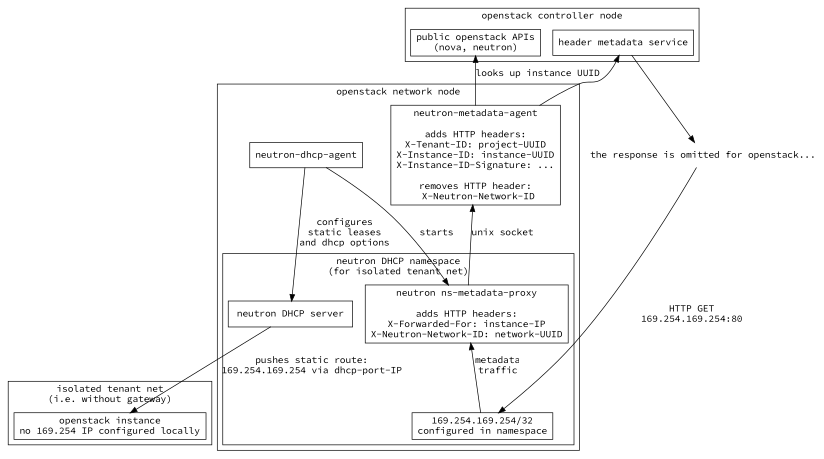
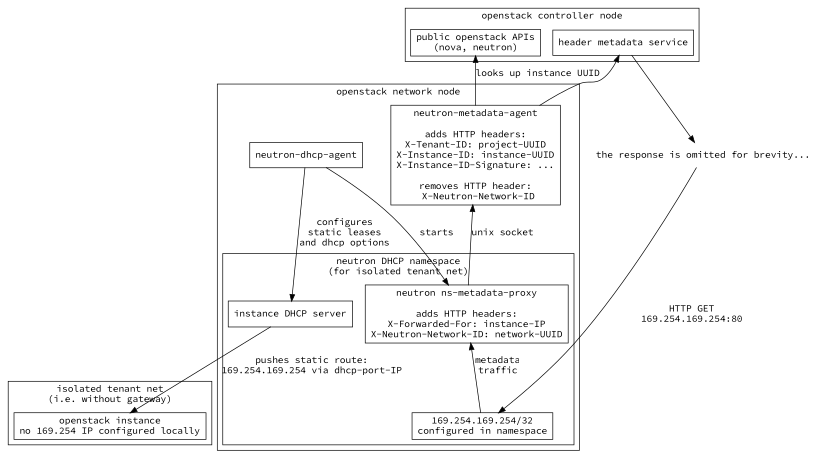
(703, 155) -> (703, 155)
(290, 314) -> (290, 314)
